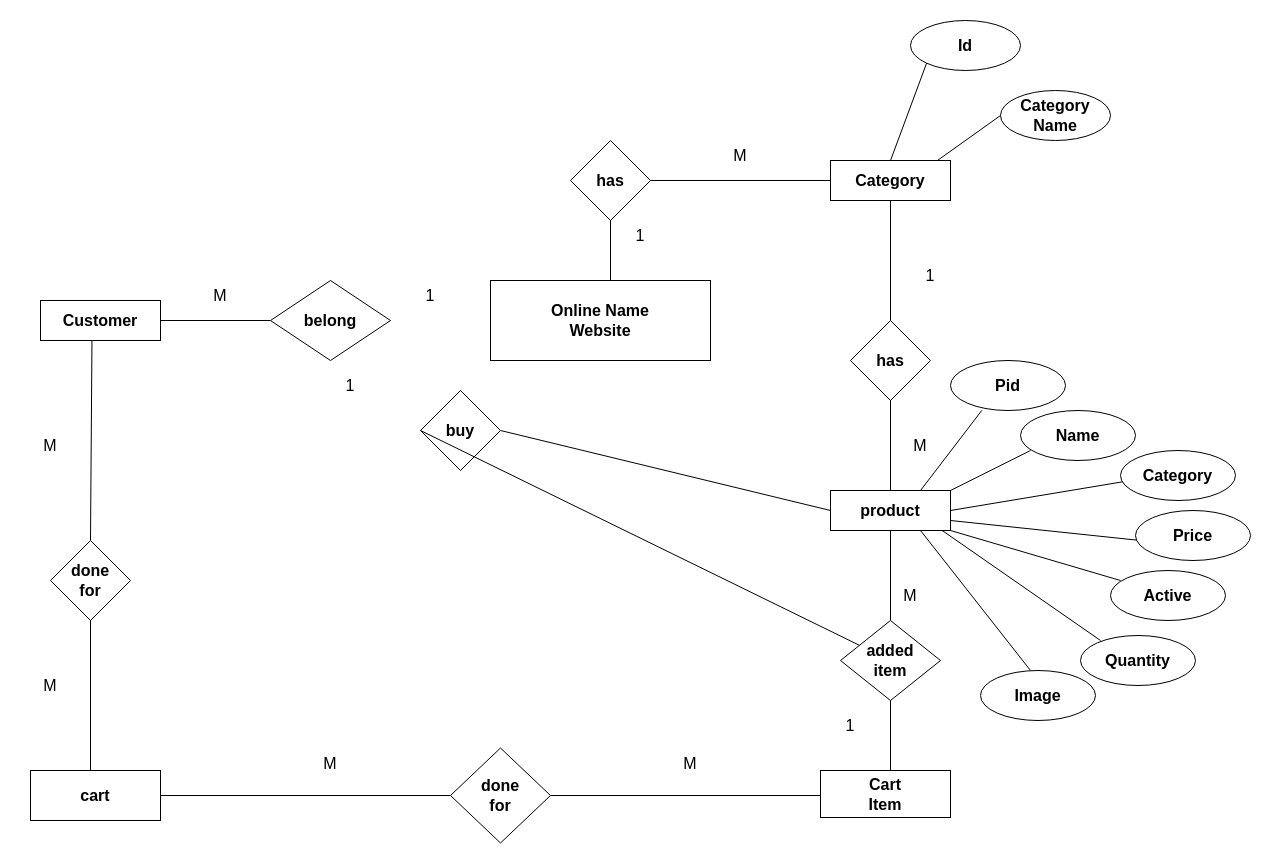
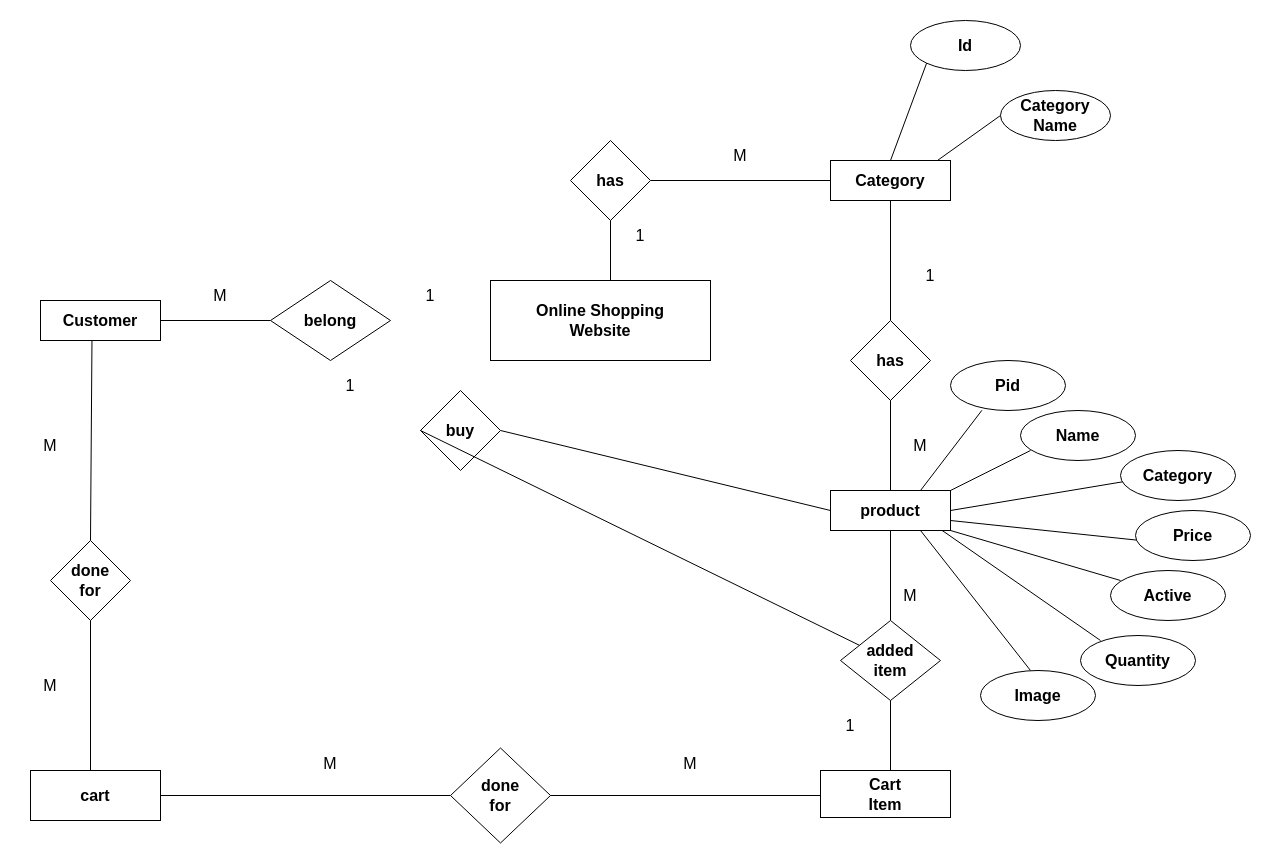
(601, 321) -> (601, 321)
